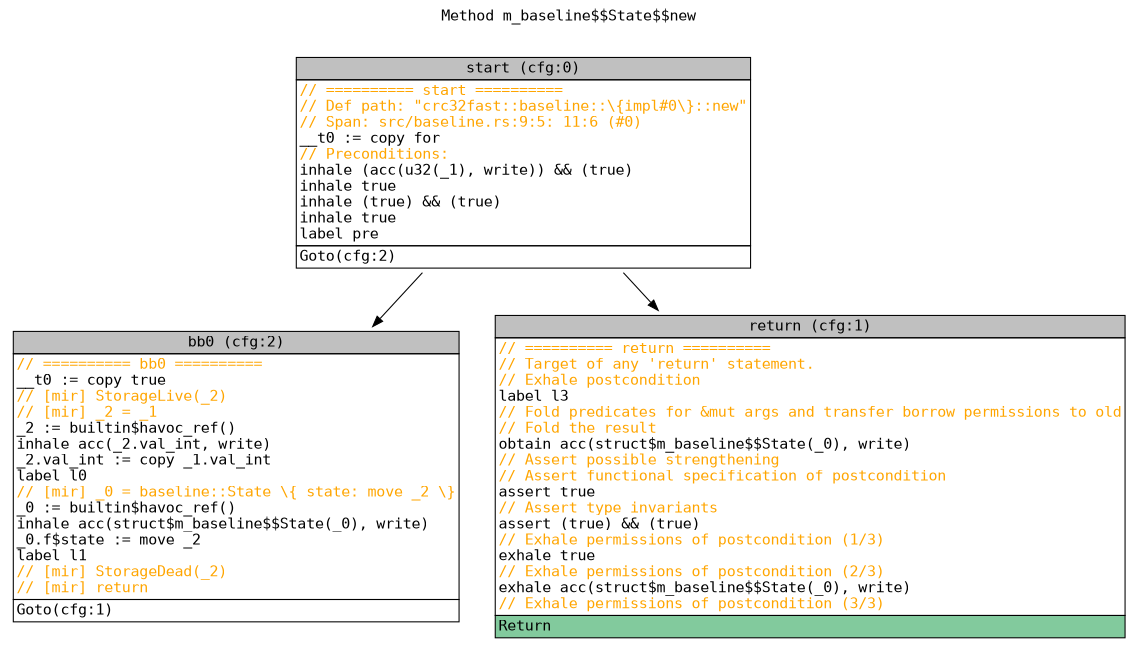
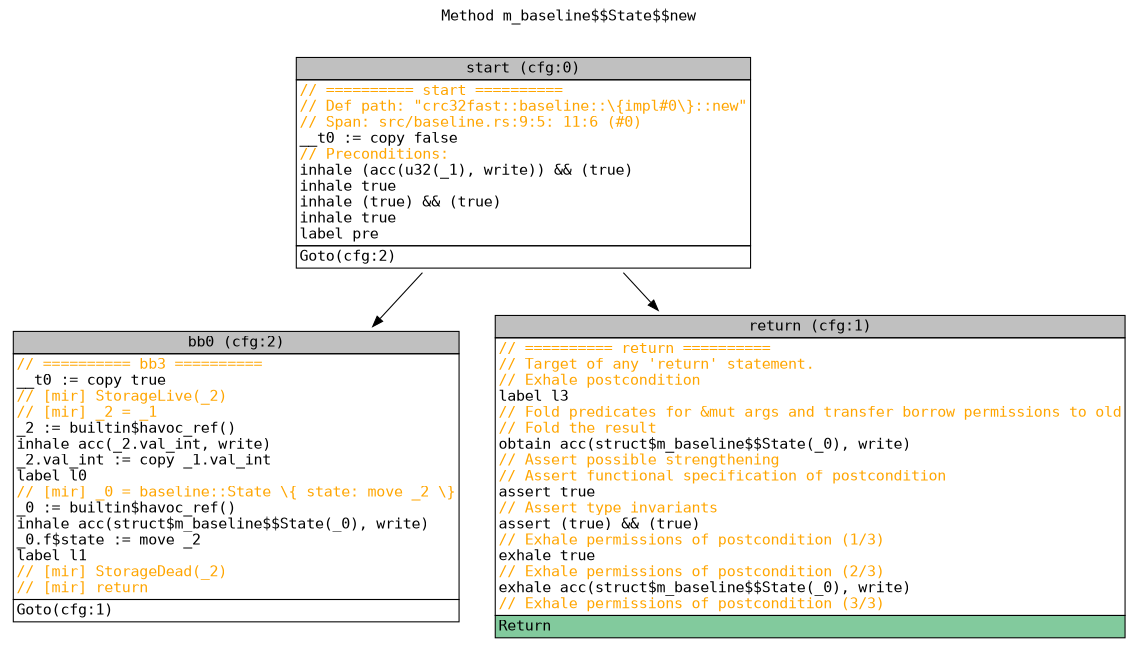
(370, 138) -> (379, 138)
(140, 364) -> (140, 364)
